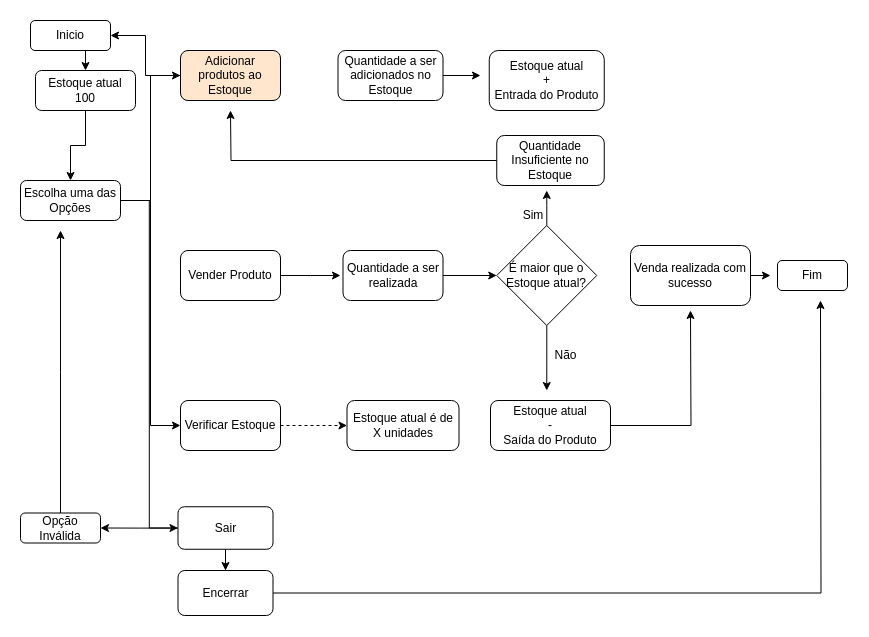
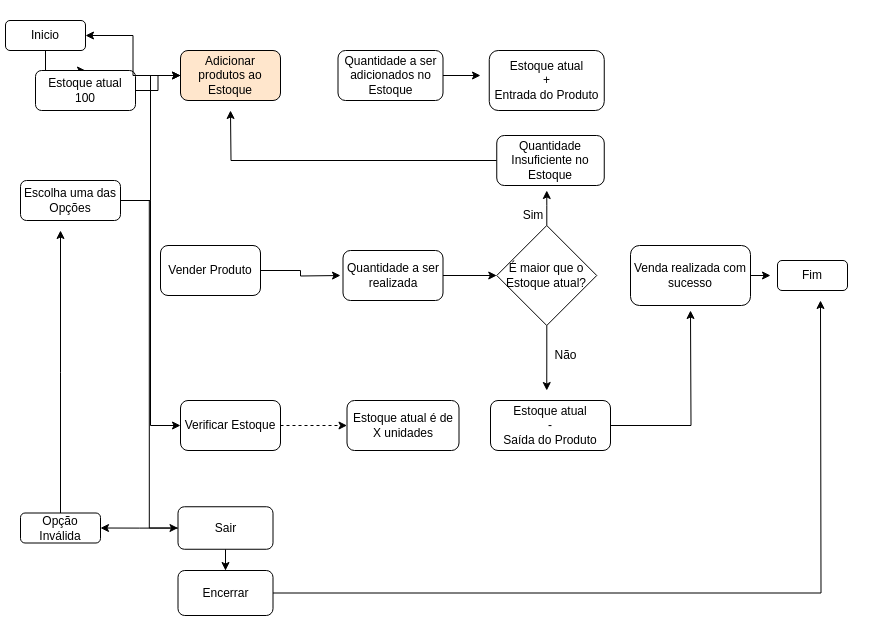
(71, 36) -> (46, 36)
(82, 146) -> (153, 91)
(231, 276) -> (211, 271)
